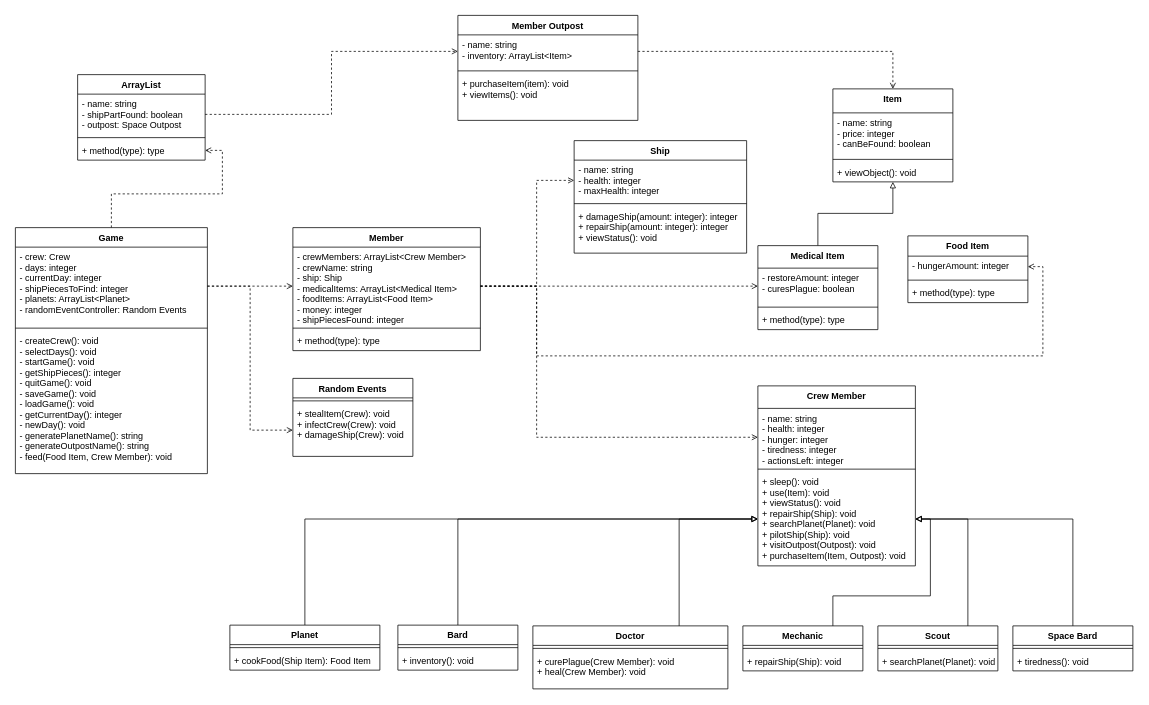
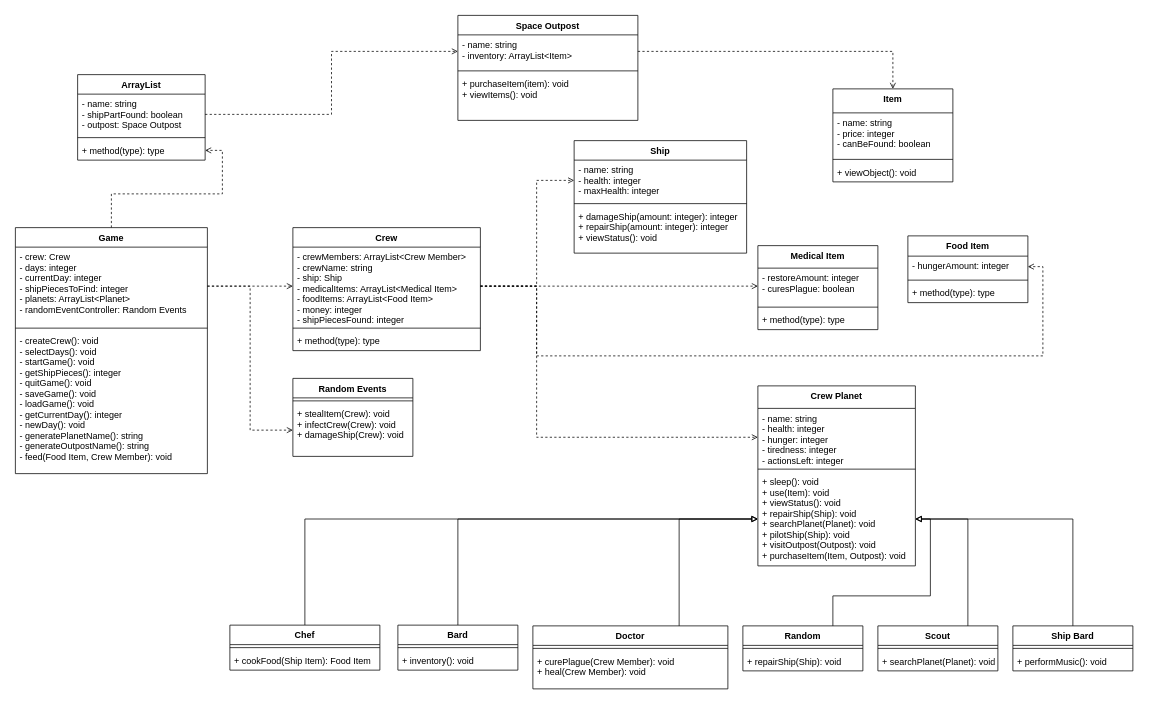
(548, 26) -> (548, 26)
(852, 213) -> none
(386, 238) -> (386, 238)
(836, 396) -> (836, 396)
(305, 635) -> (305, 635)
(803, 636) -> (803, 636)
(1073, 636) -> (1073, 636)
(1059, 662) -> (1067, 662)
